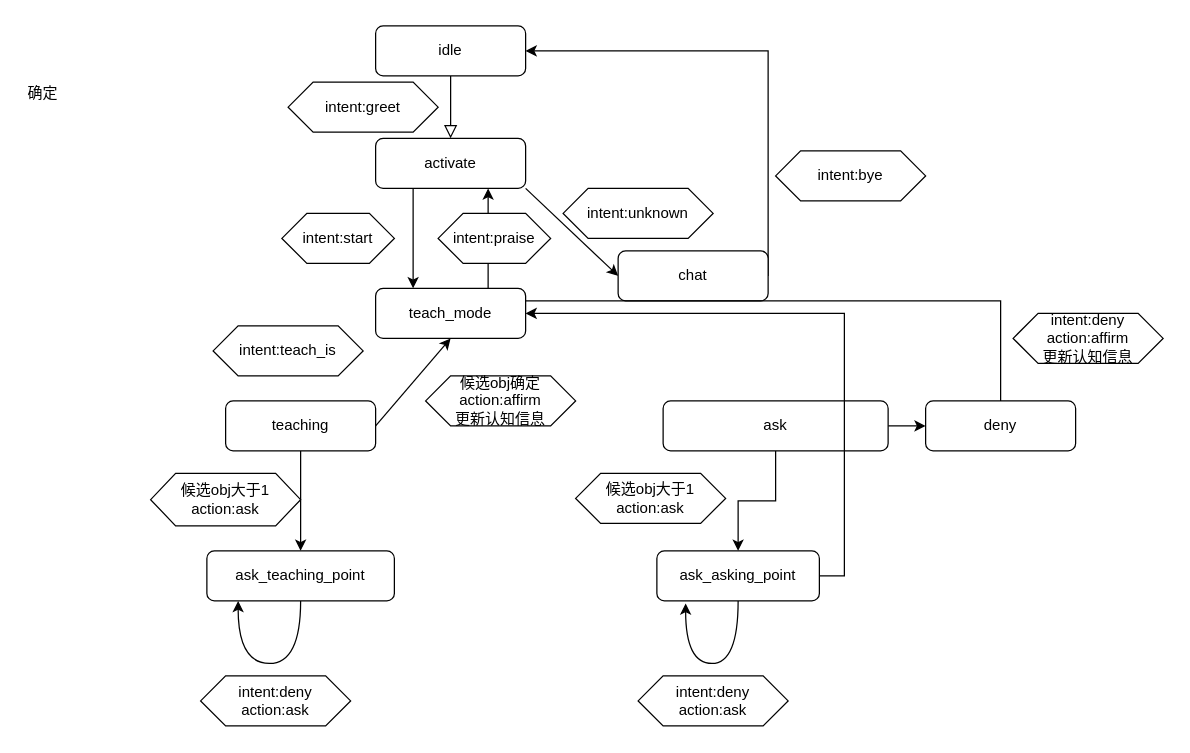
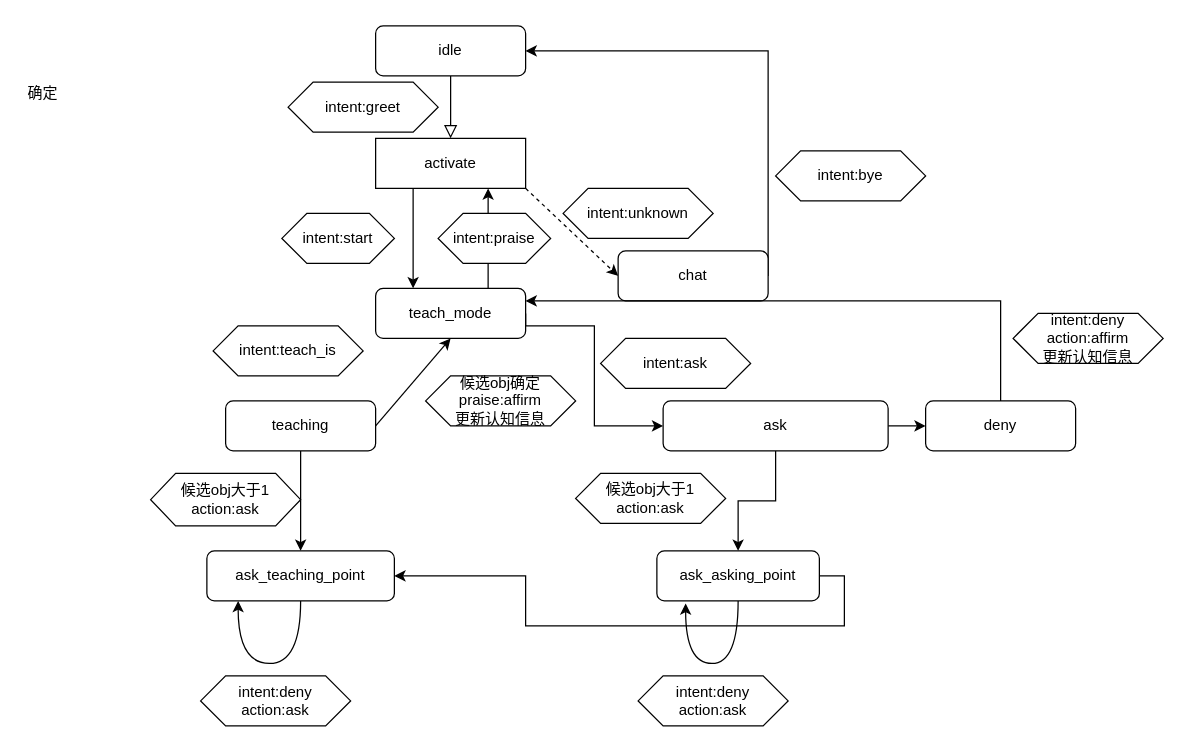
(451, 163) -> (451, 163)
(569, 229) -> (569, 229)
(532, 301) -> (536, 301)
(821, 313) -> (625, 626)
none -> (676, 363)
none -> (594, 366)
(501, 401) -> (501, 401)
